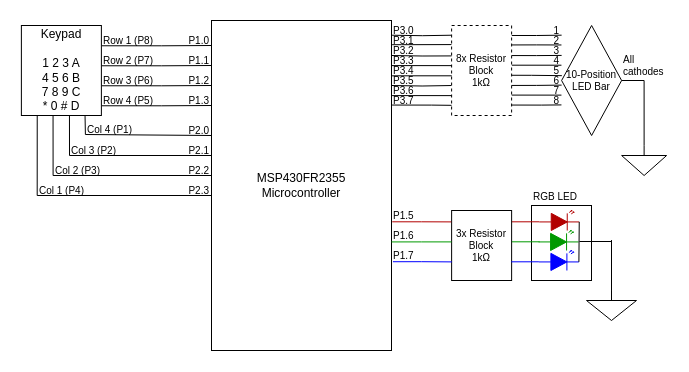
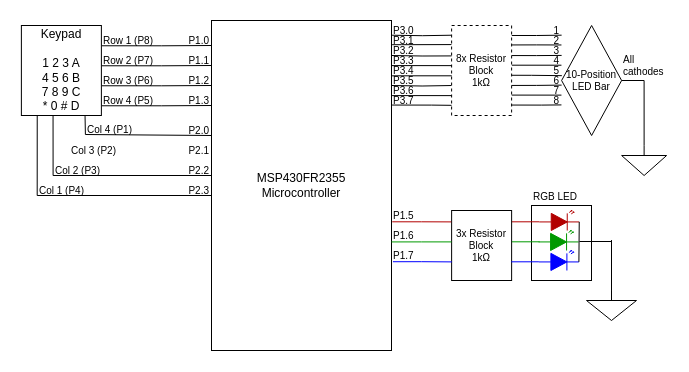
(121, 156) -> none
